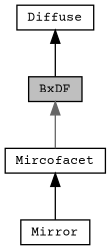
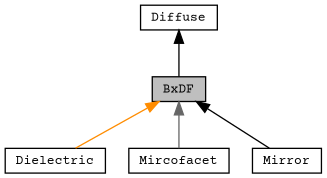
none -> (55, 161)
(55, 203) -> (238, 128)
